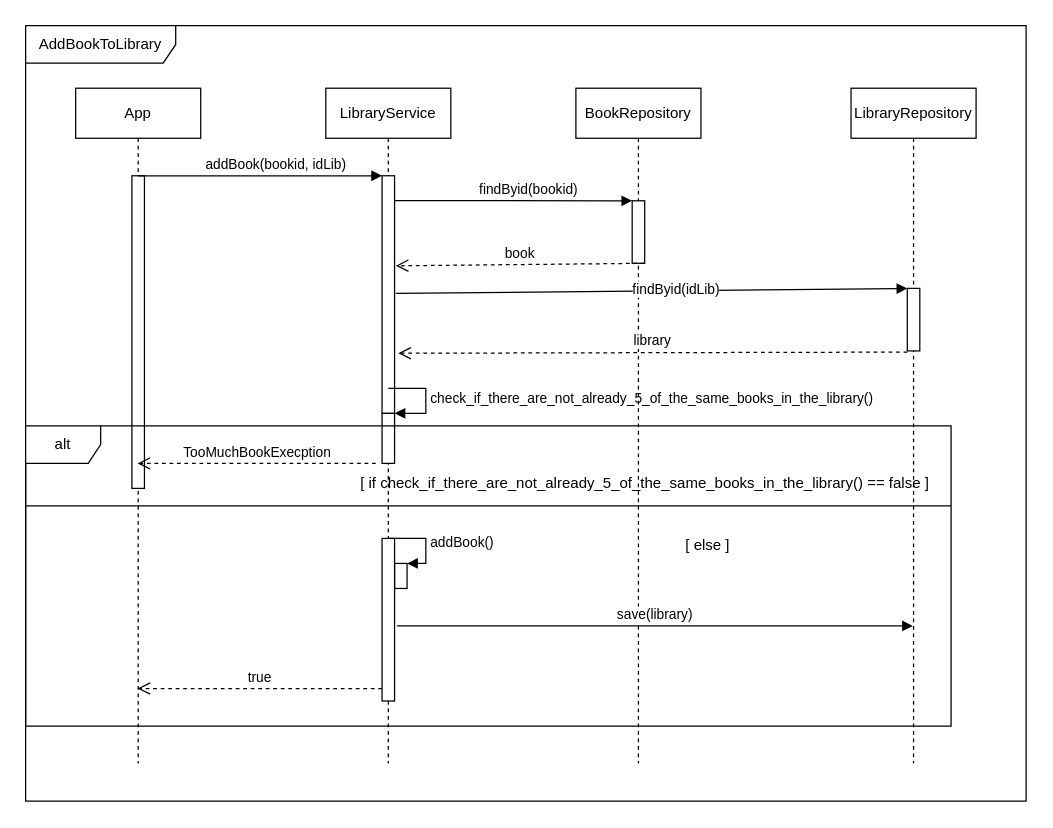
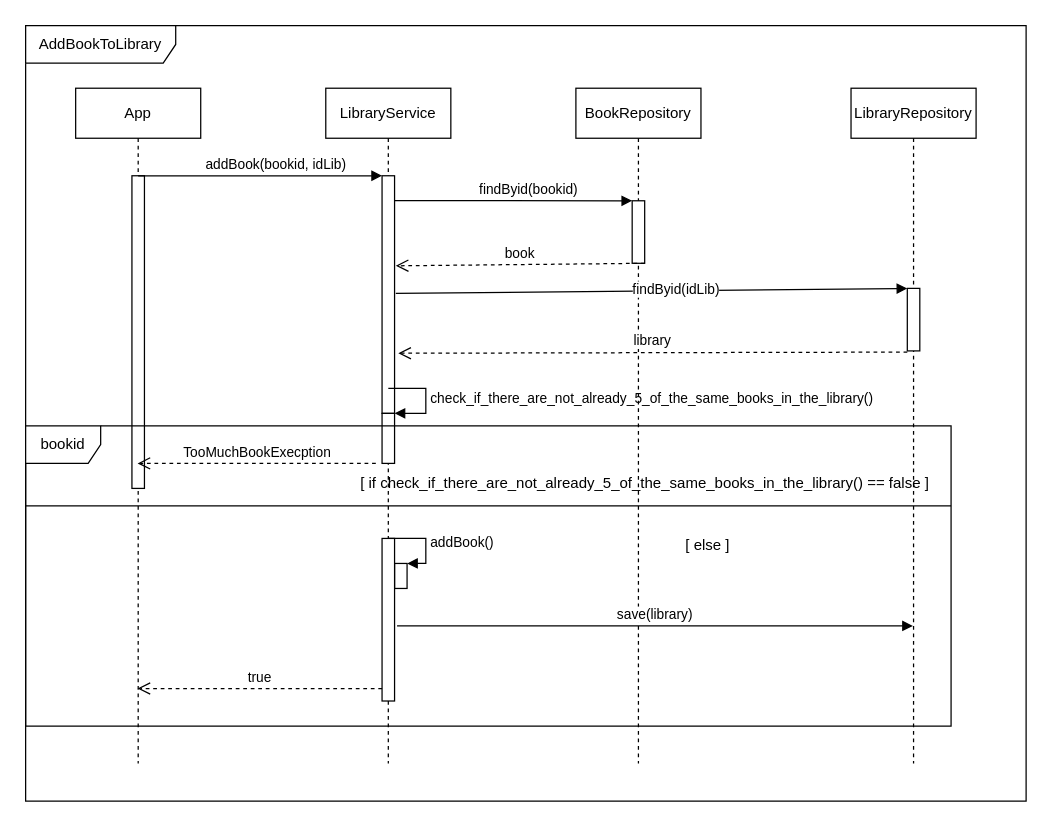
(63, 444) -> (63, 444)
